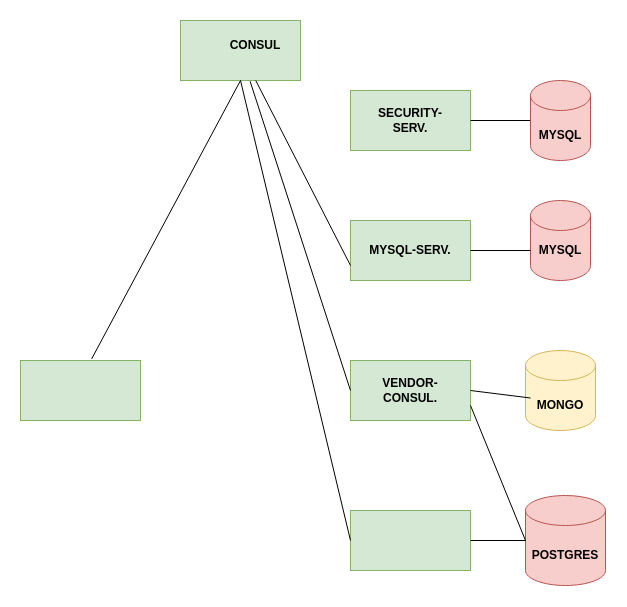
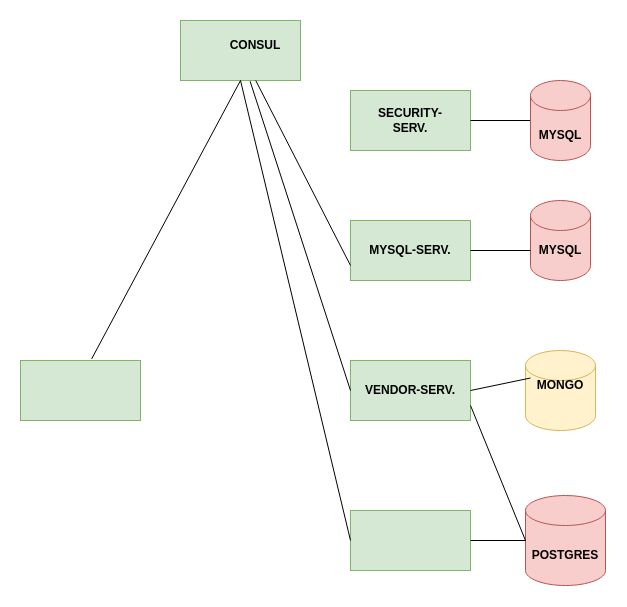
(411, 391) -> (411, 391)
(561, 406) -> (561, 386)
